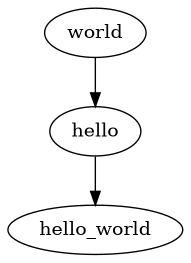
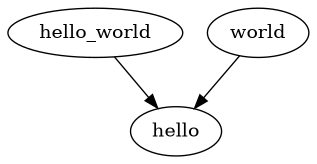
(95, 174) -> (132, 77)
